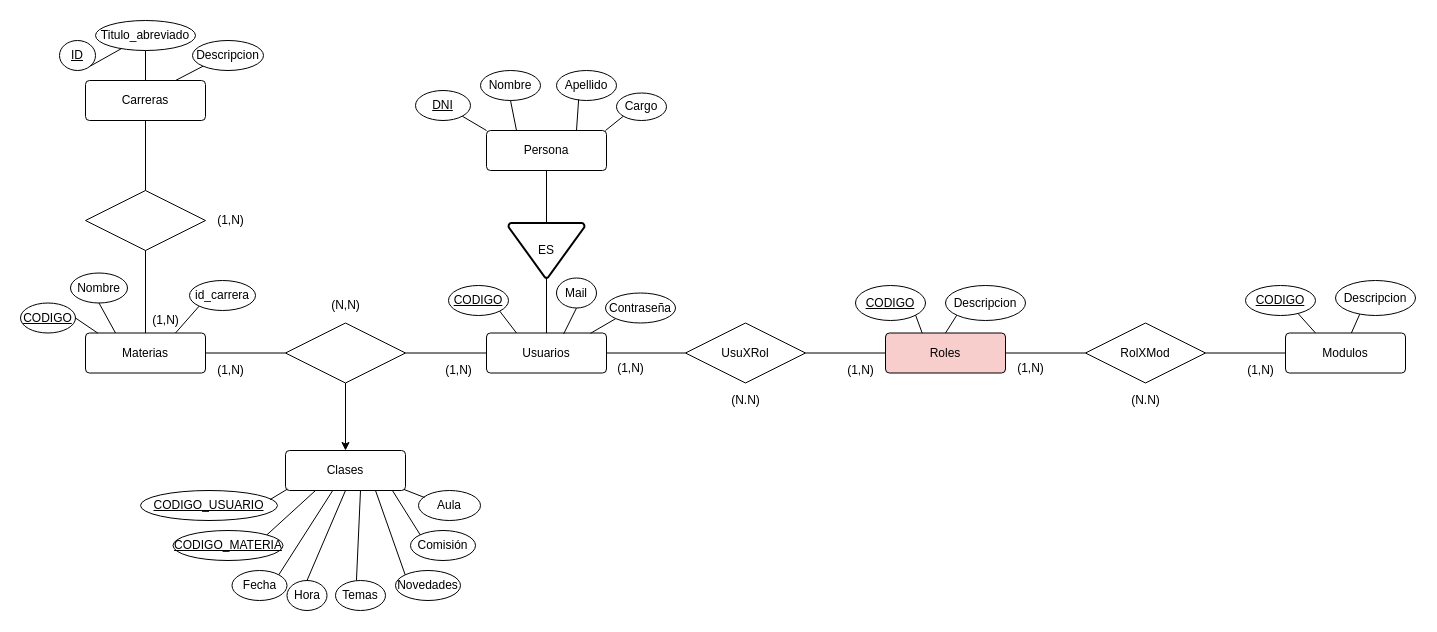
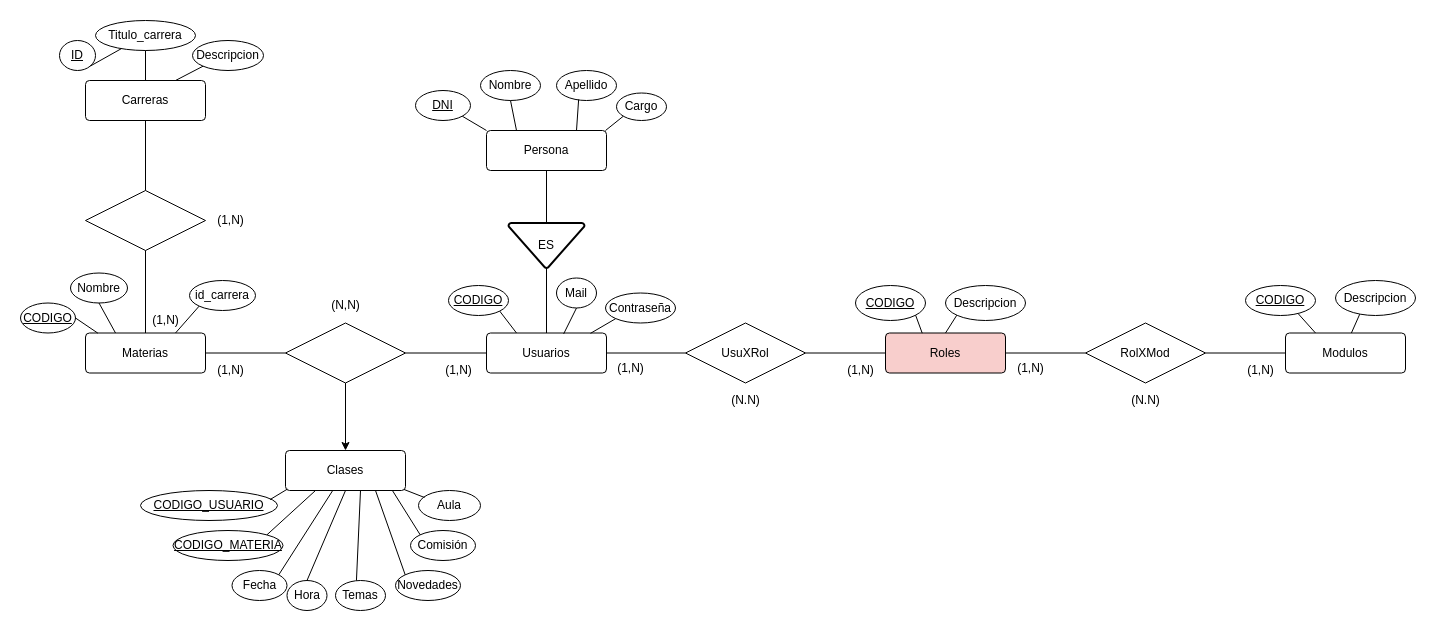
(146, 36) -> (146, 36)
(547, 251) -> (547, 246)
